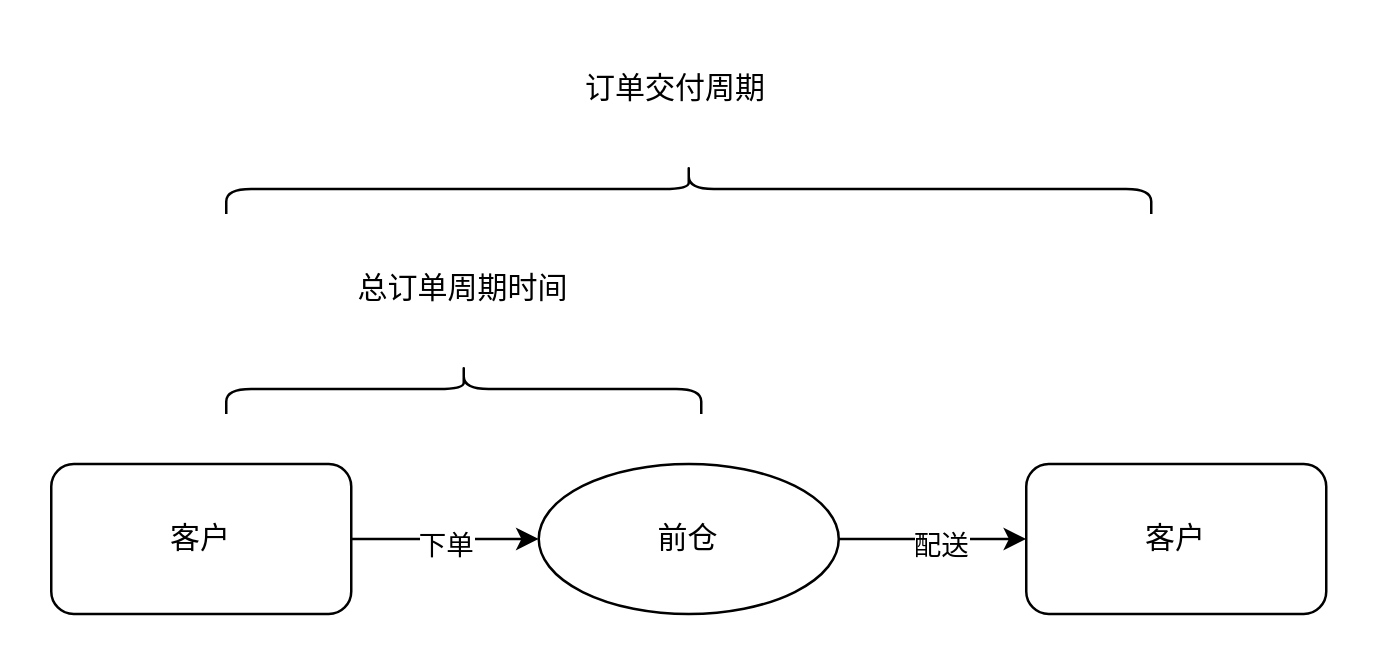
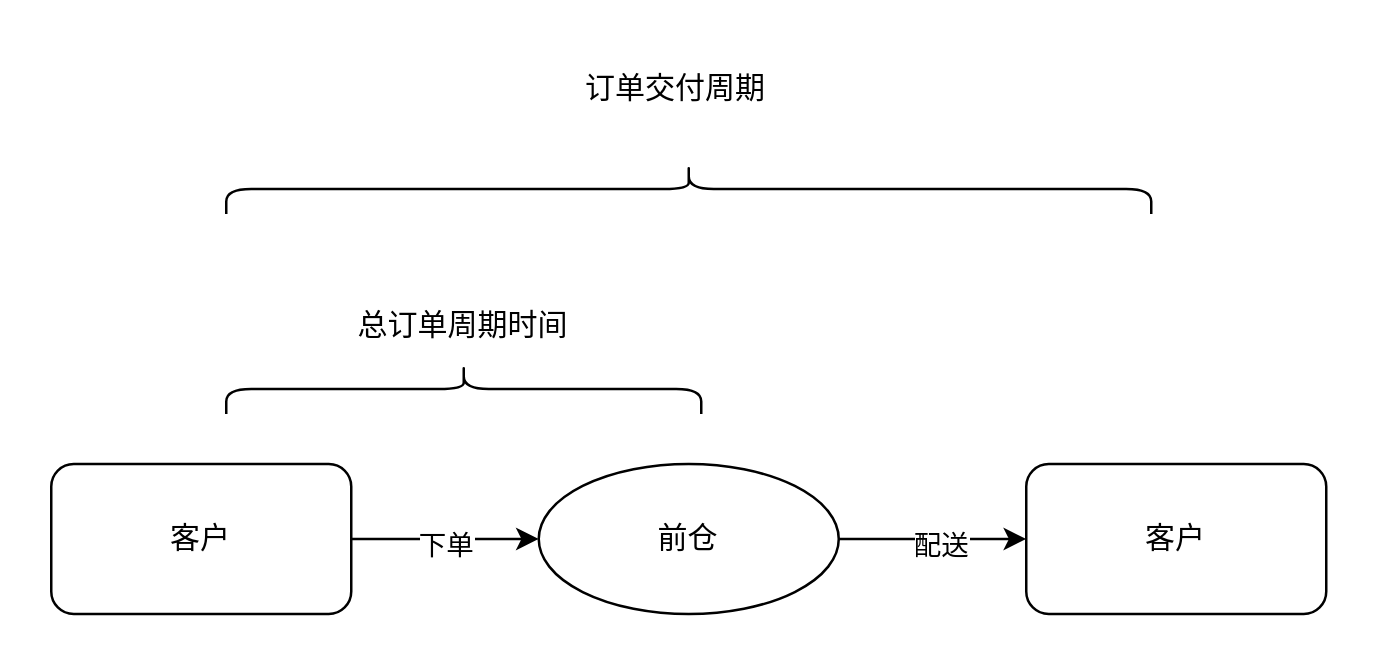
(464, 289) -> (464, 326)
